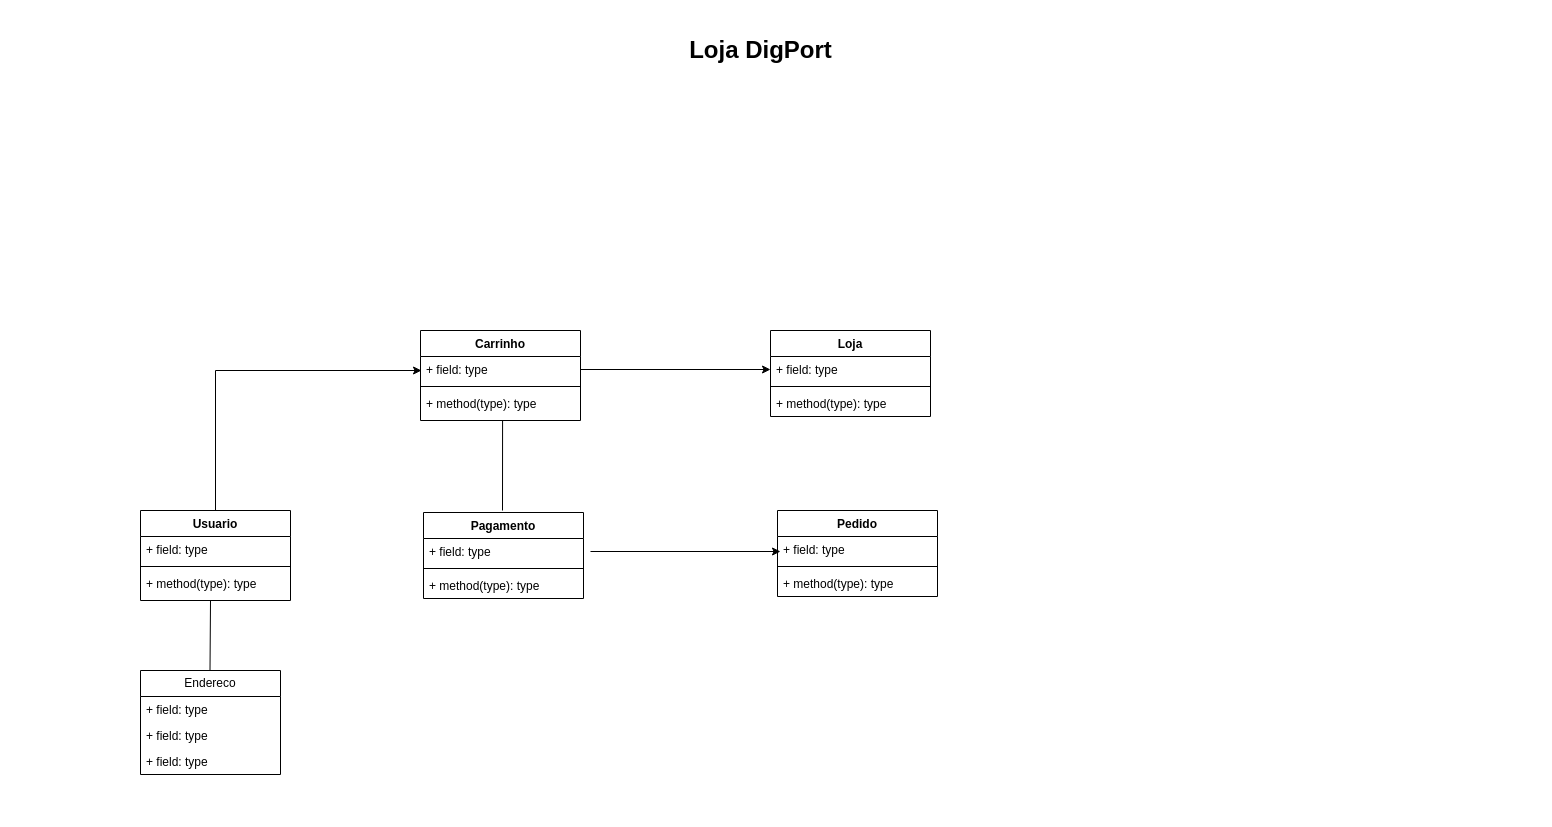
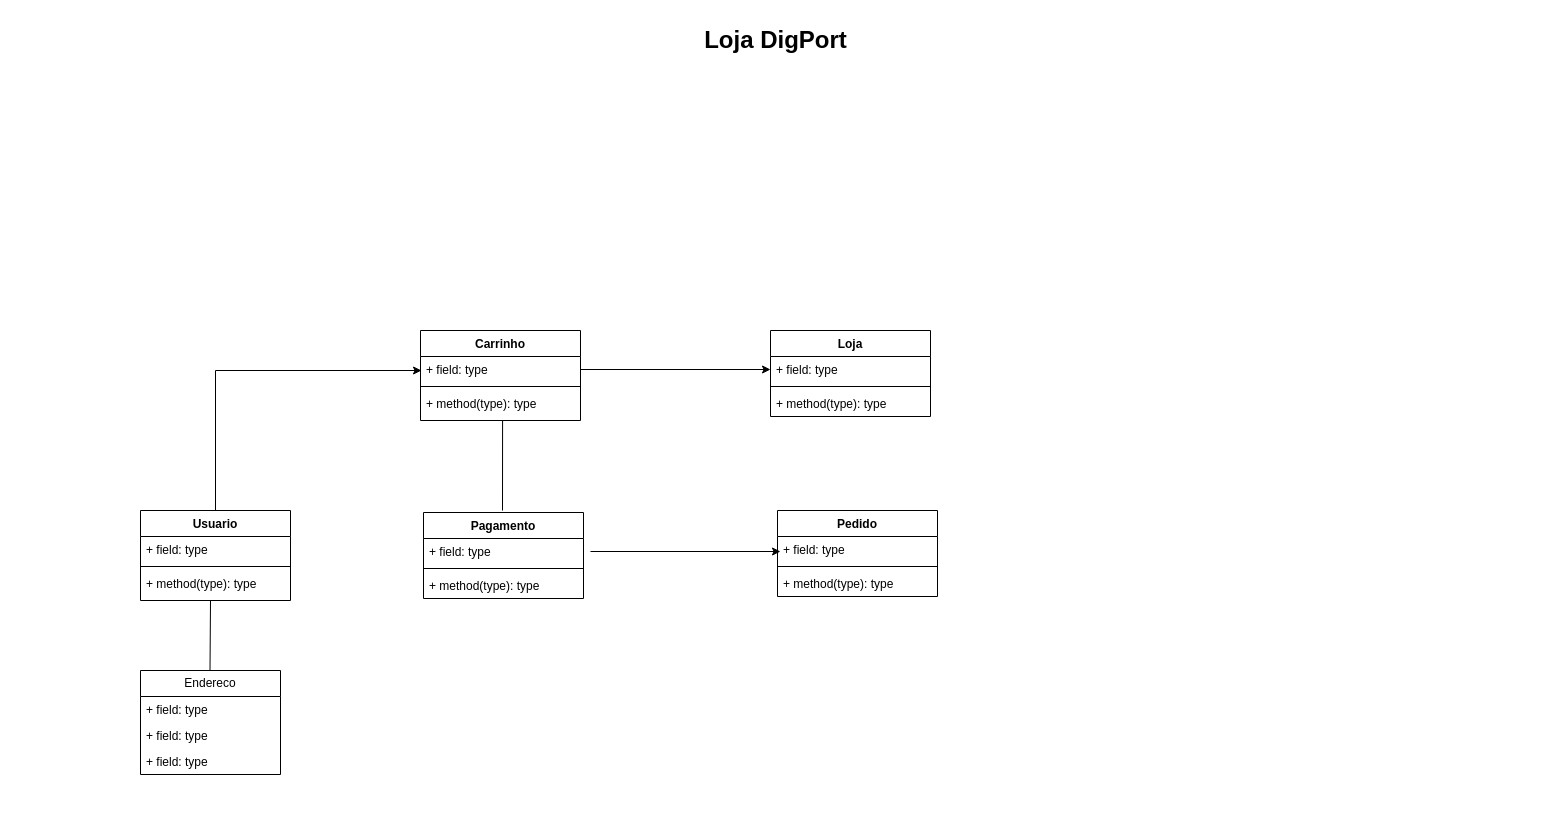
(761, 51) -> (776, 41)
